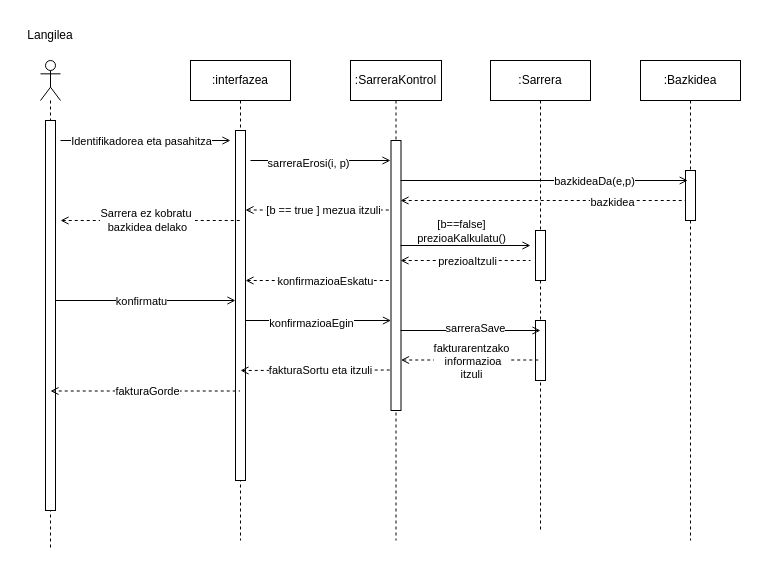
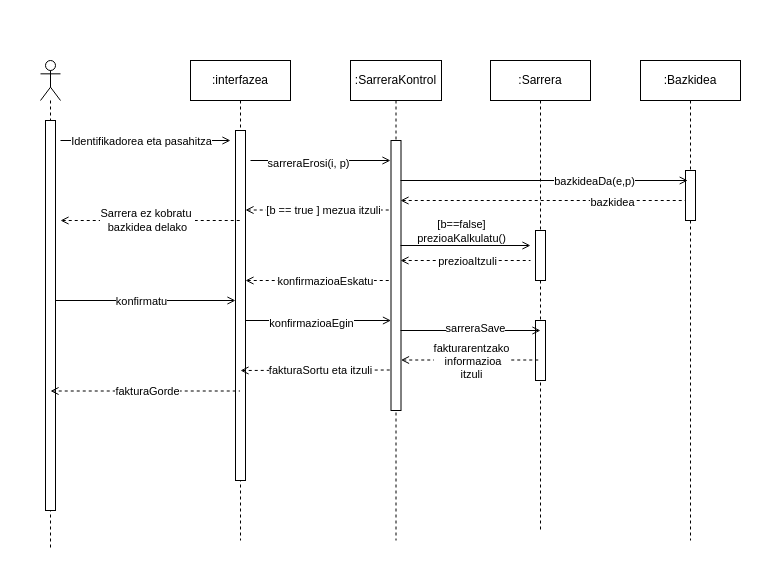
(51, 36) -> none
